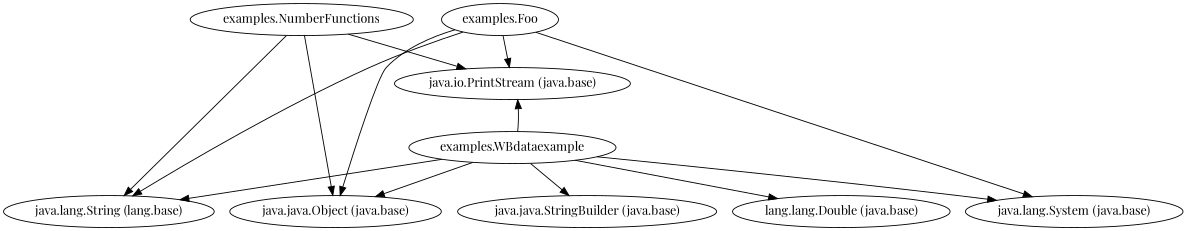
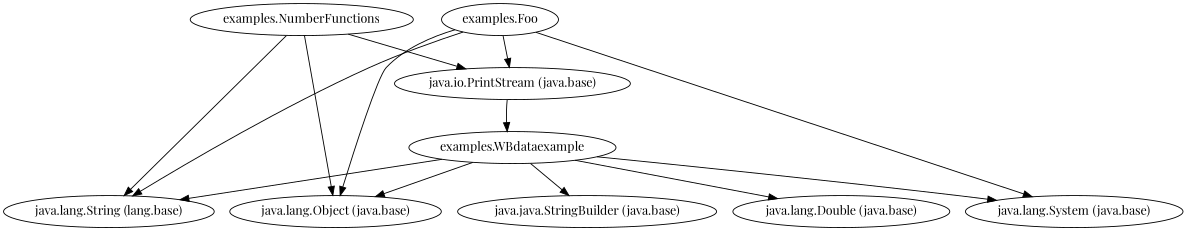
(518, 120) -> (506, 111)
(336, 212) -> (336, 212)
(841, 212) -> (841, 212)
